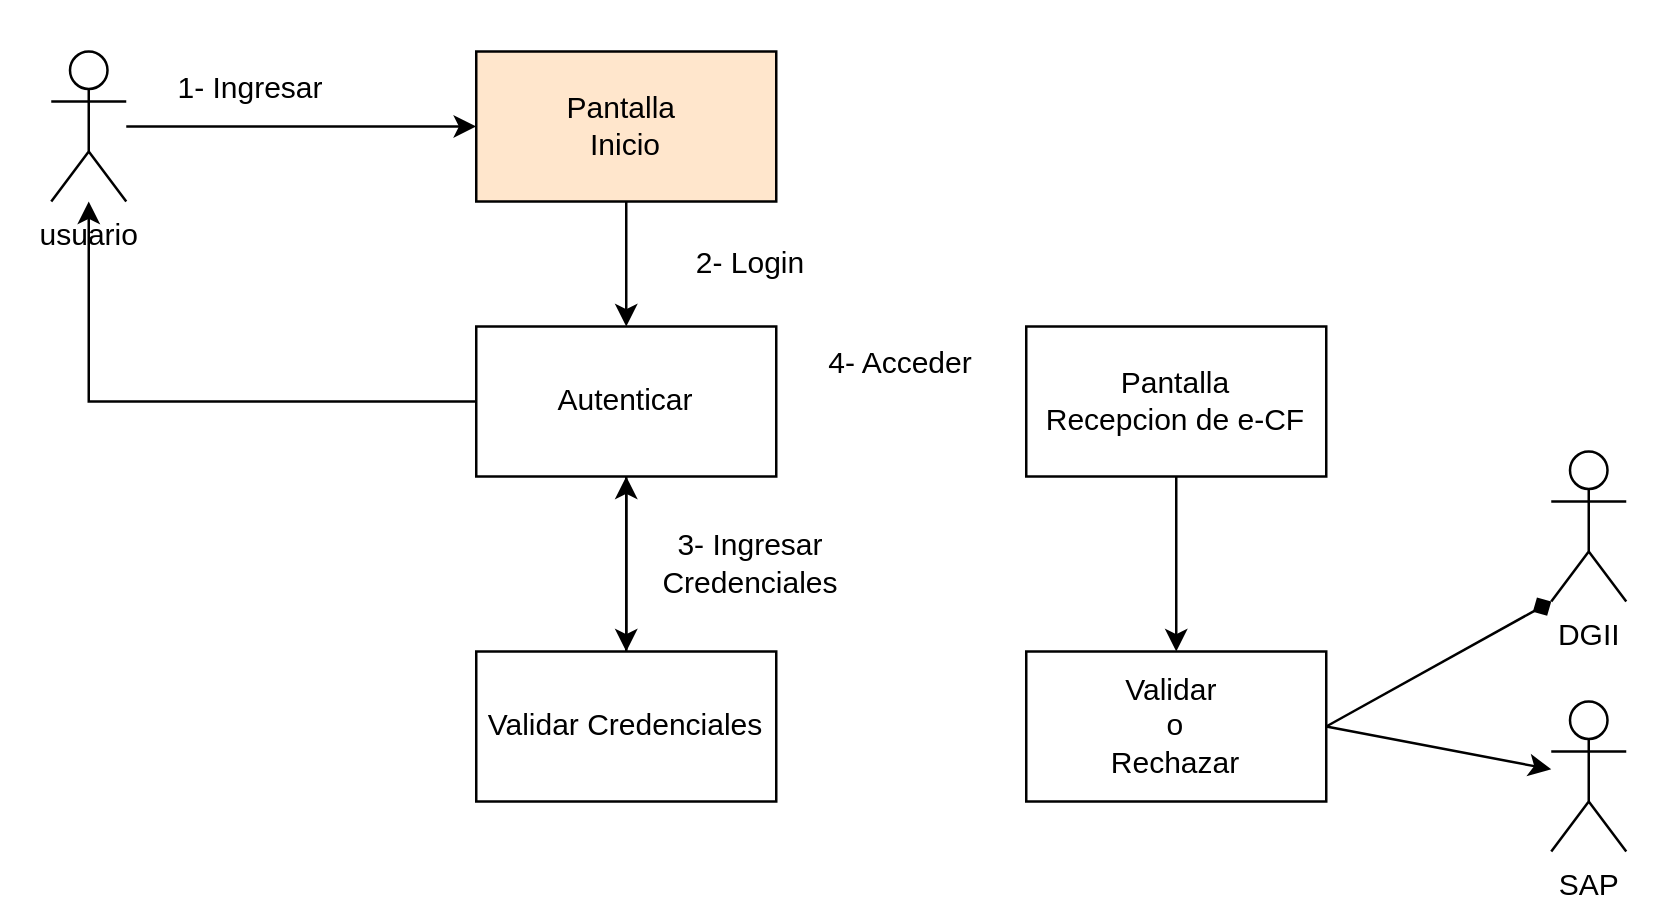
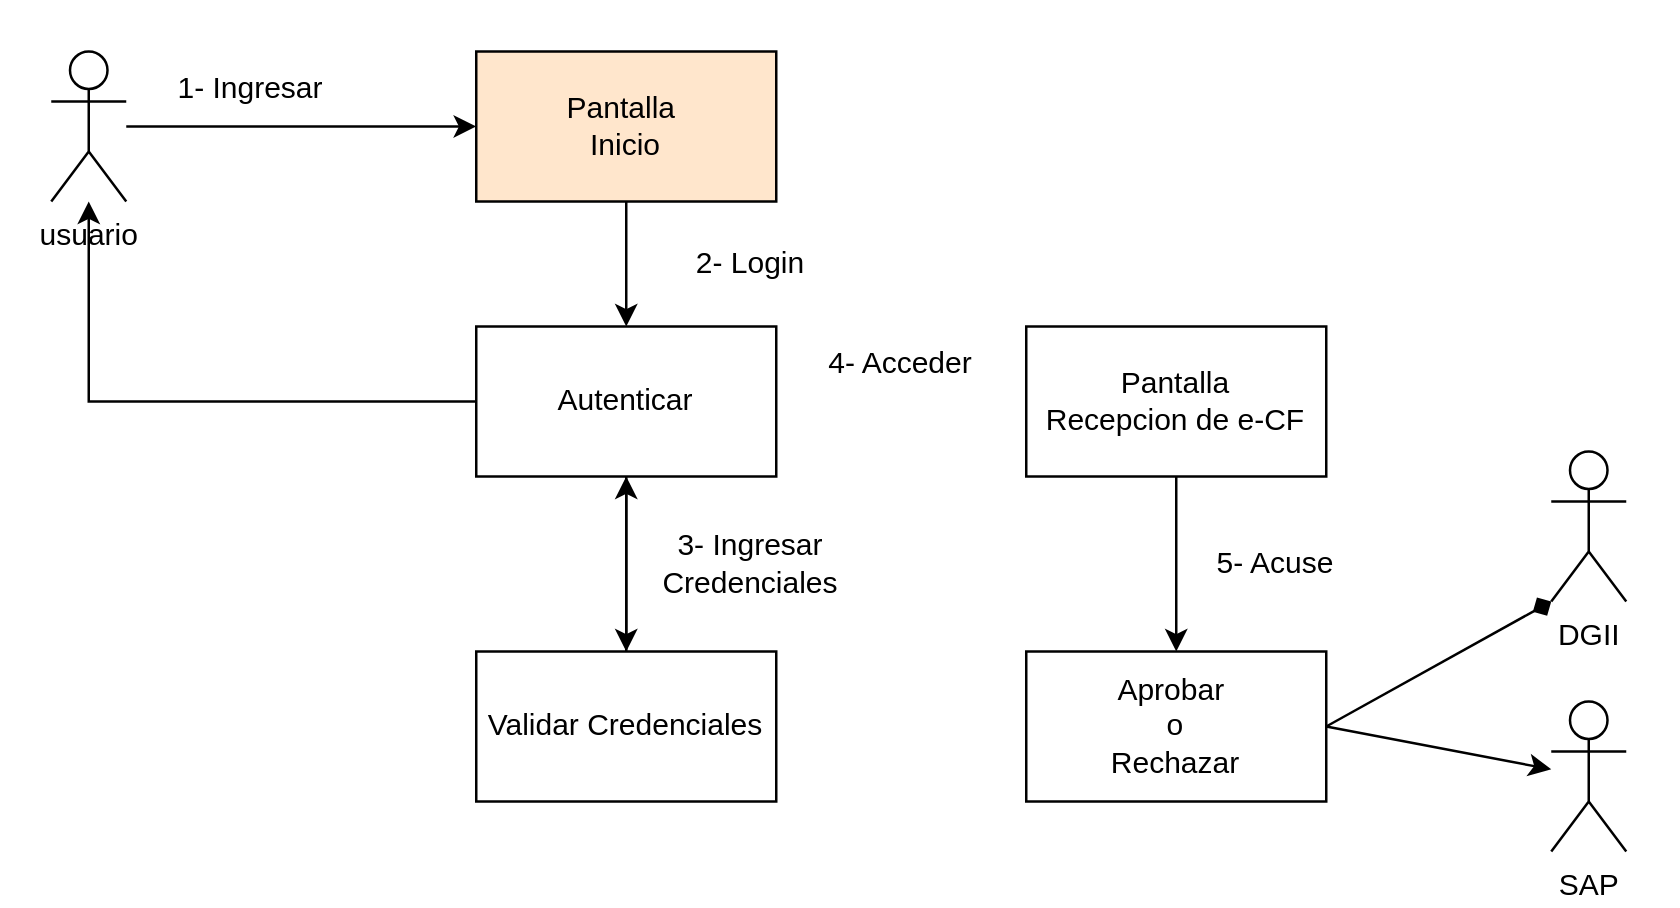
none -> (1276, 564)
(1176, 726) -> (1176, 726)
